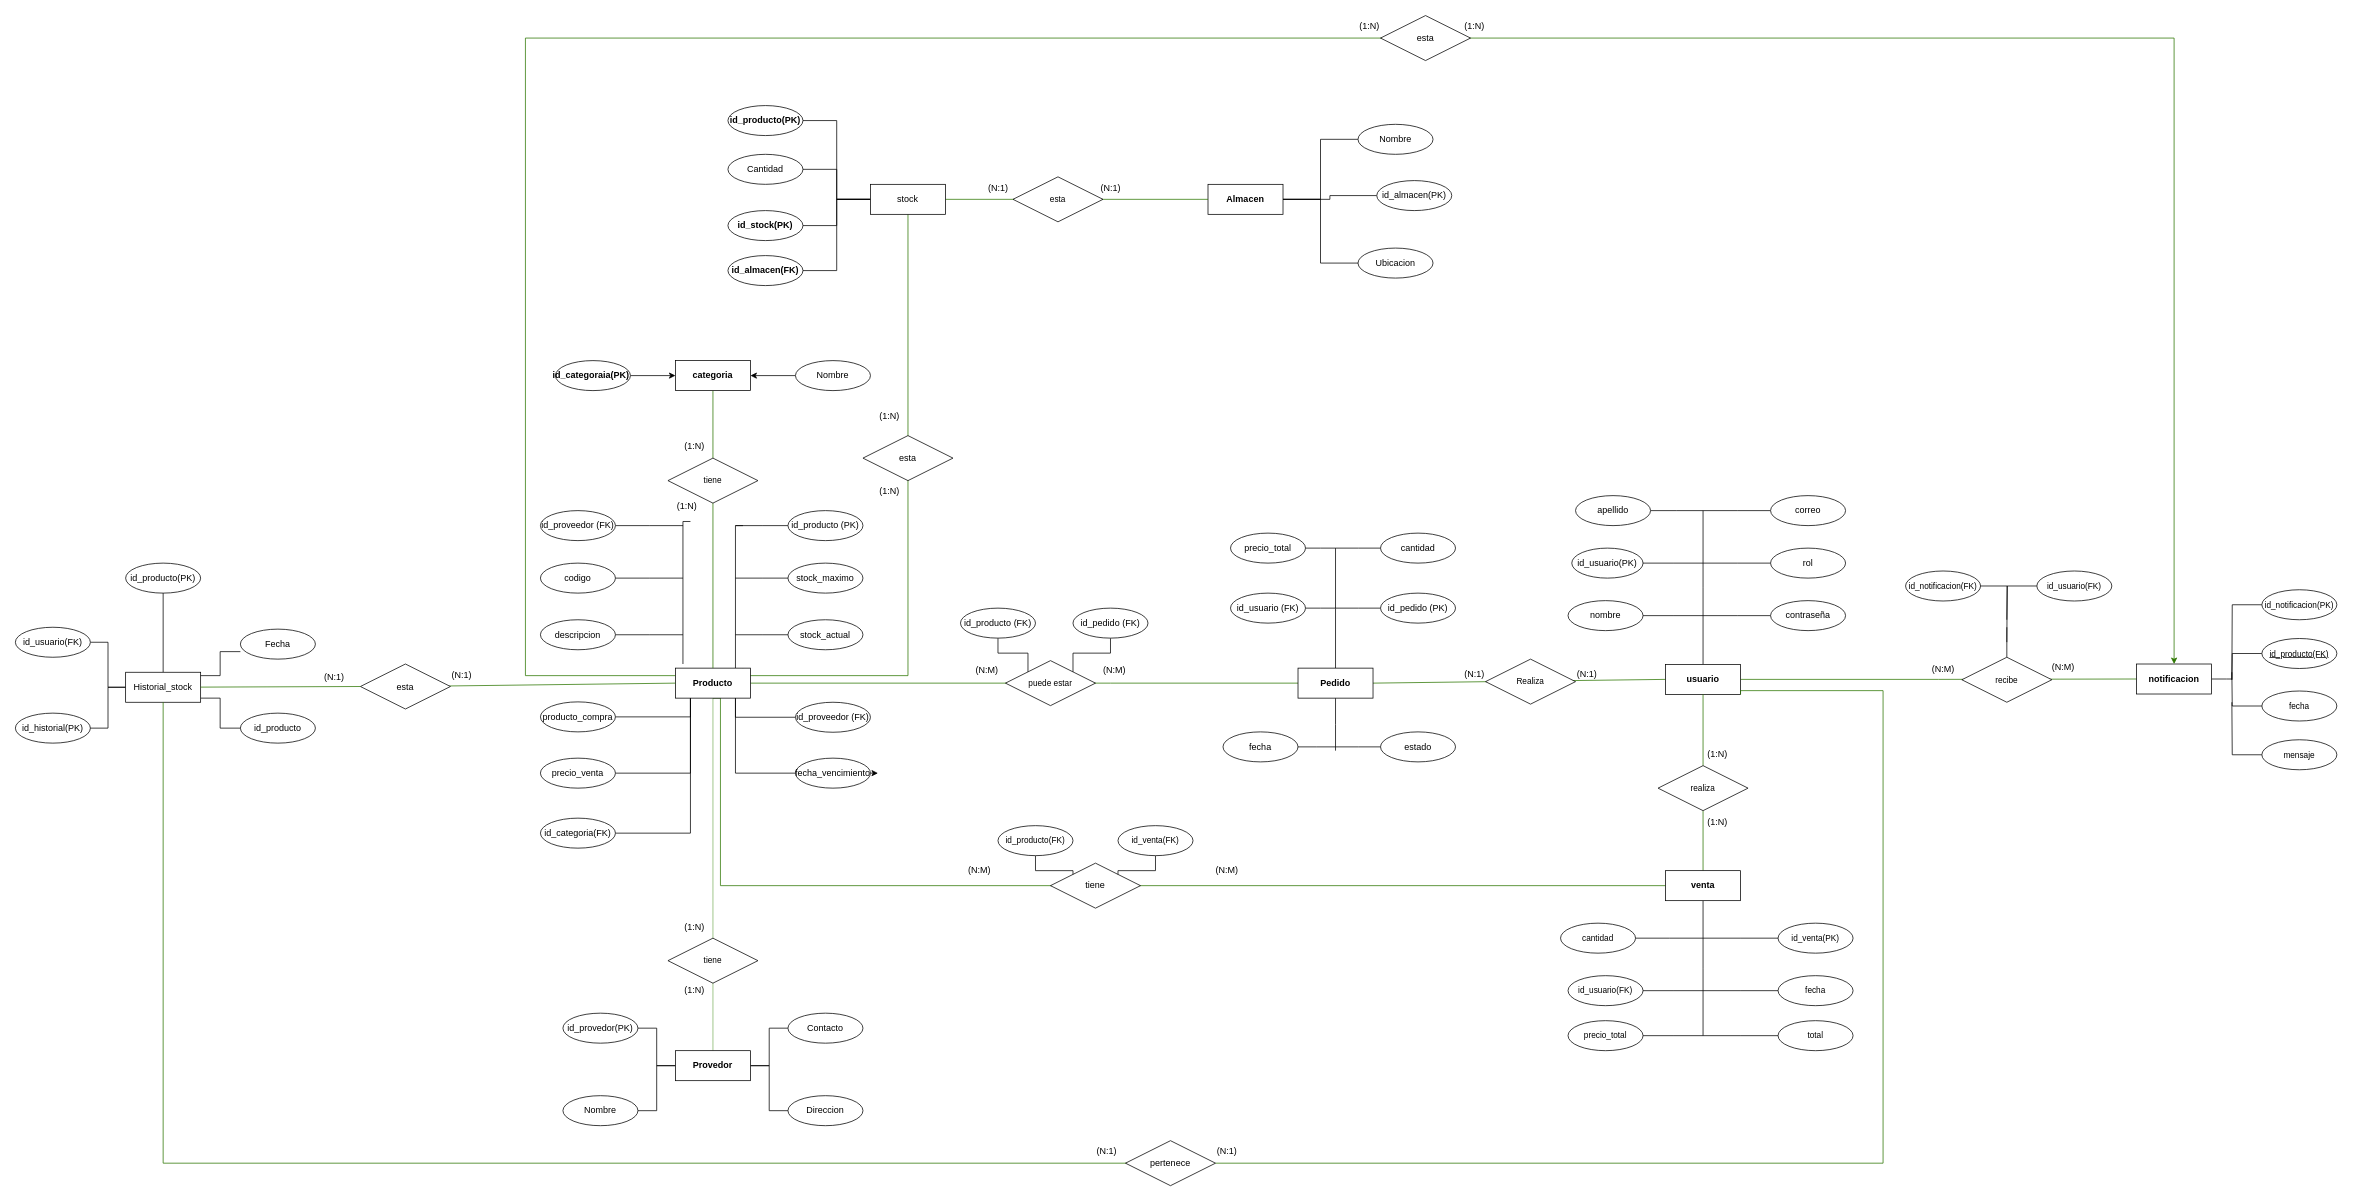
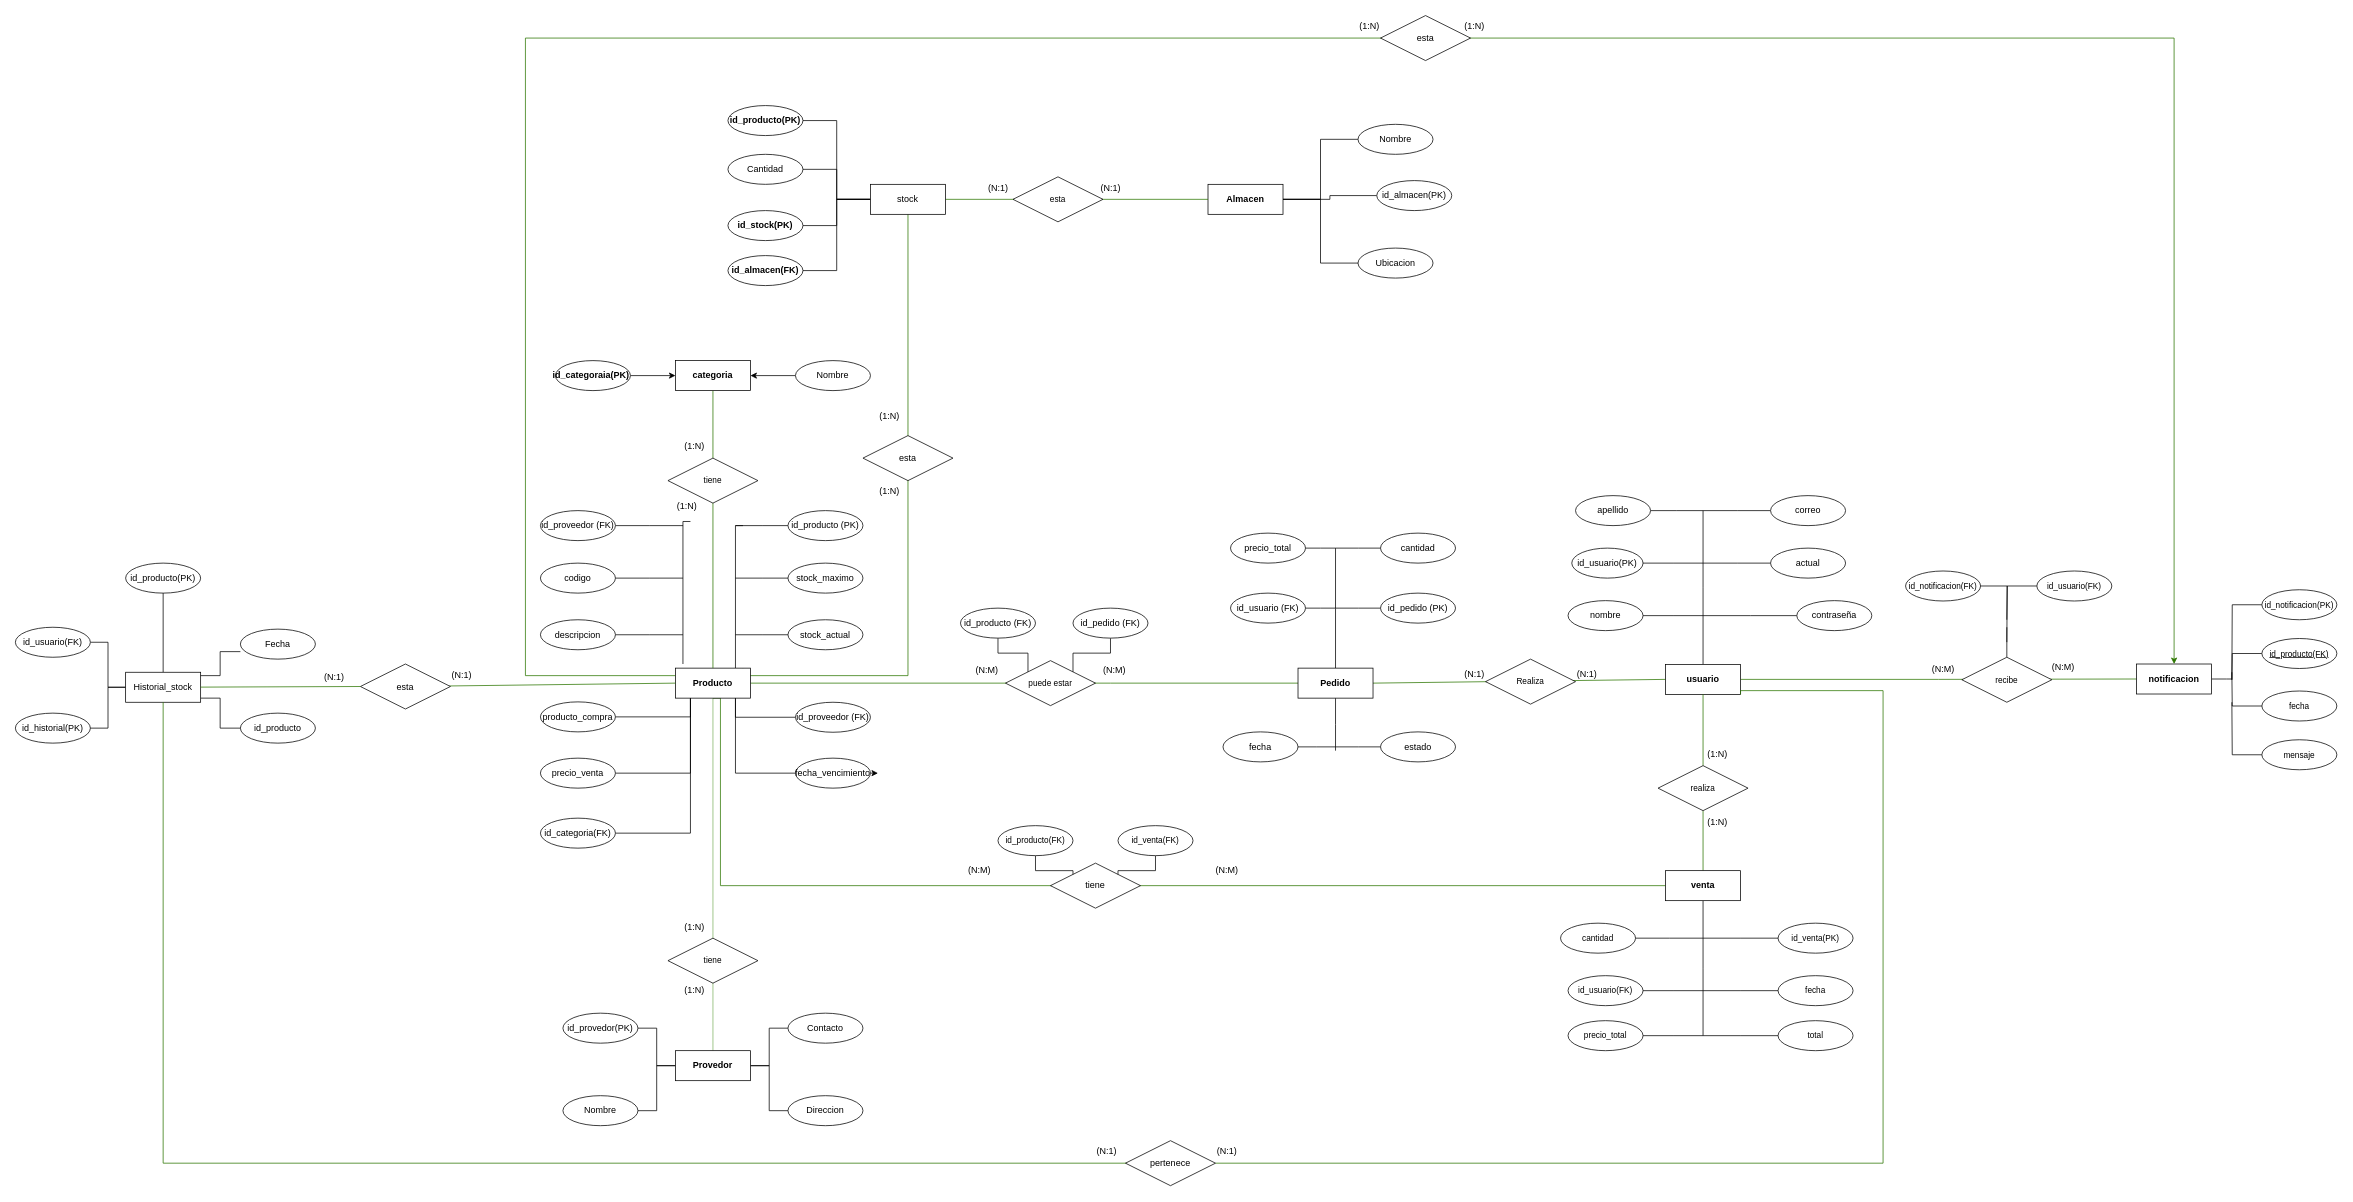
(1808, 563) -> (1808, 563)
(1808, 615) -> (1834, 615)
